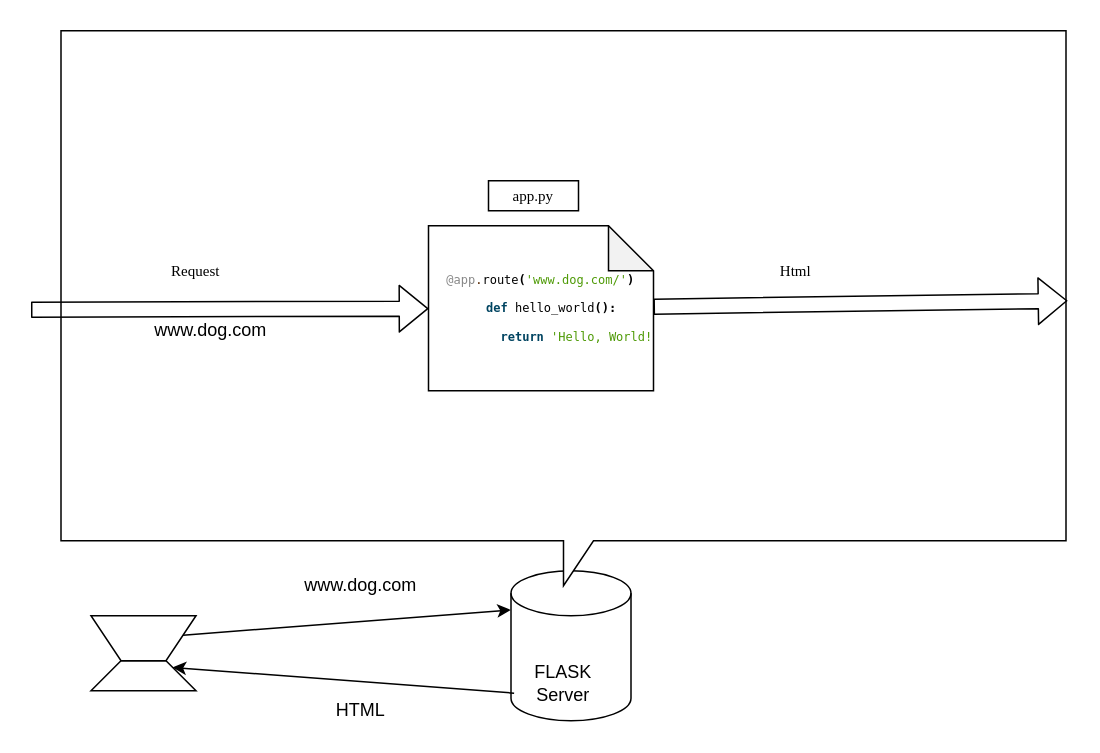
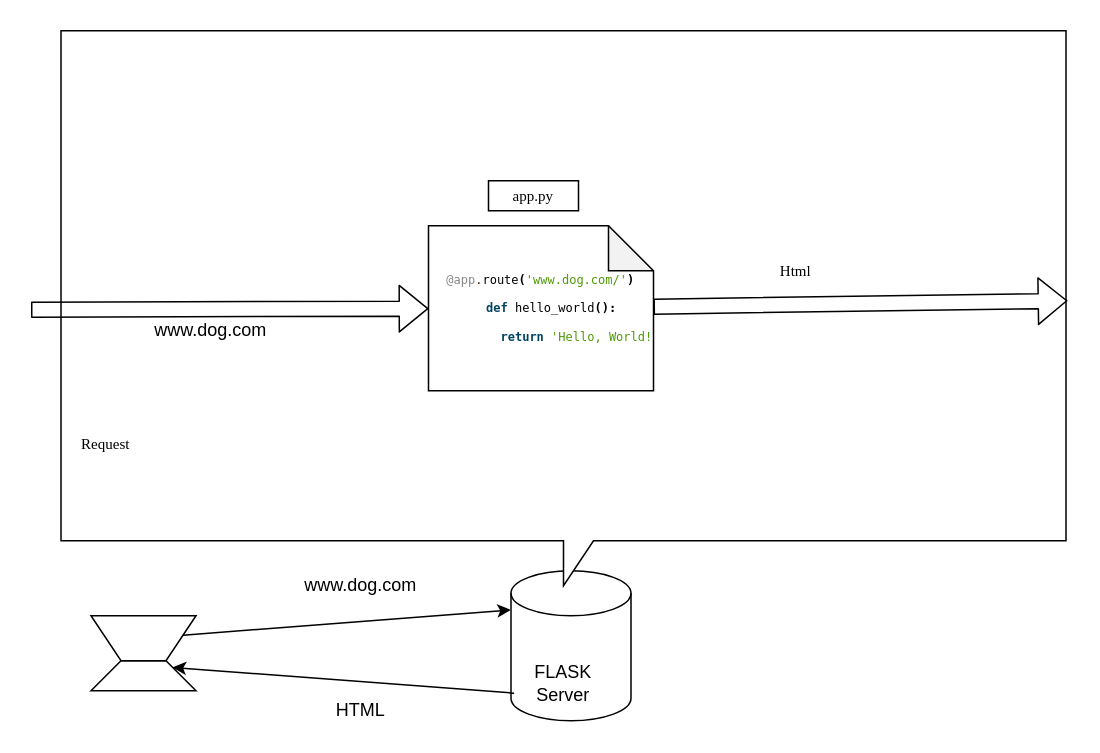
(196, 271) -> (106, 443)
